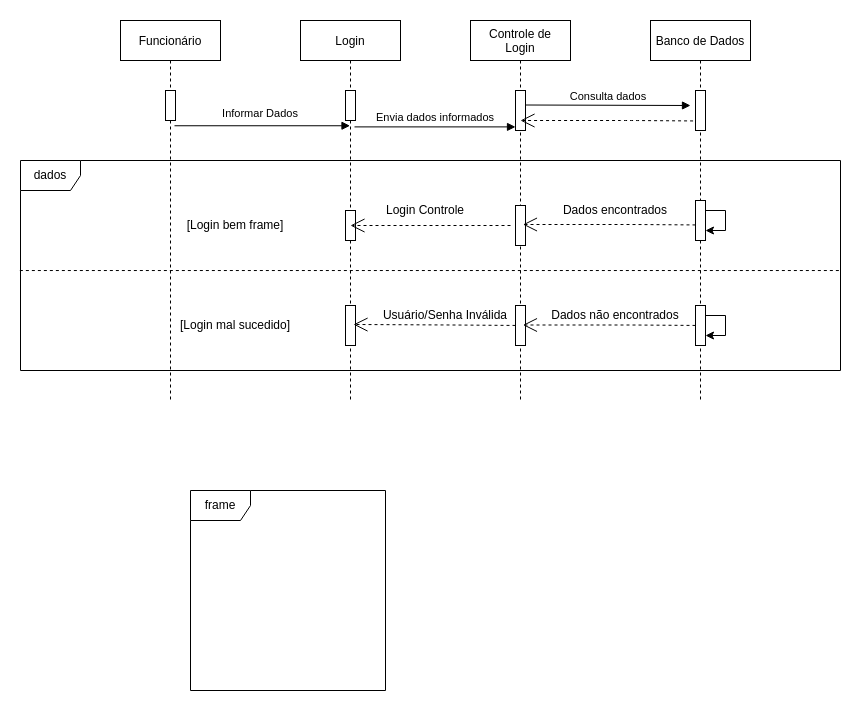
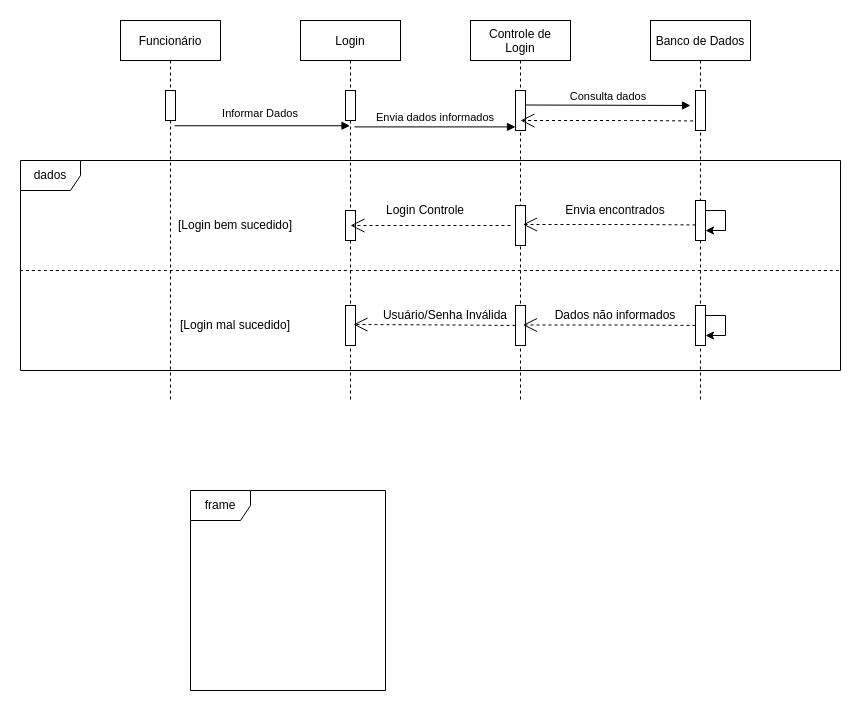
(616, 211) -> (616, 211)
(236, 226) -> (236, 226)
(616, 316) -> (616, 316)
